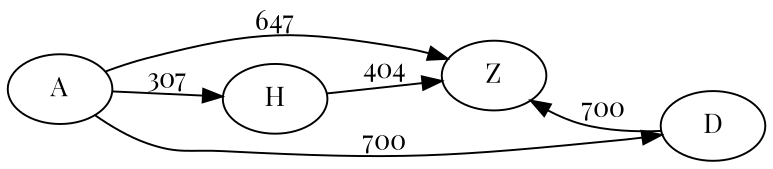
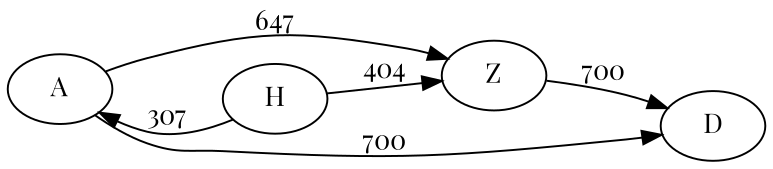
(158, 94) -> (175, 134)
(603, 128) -> (598, 89)
